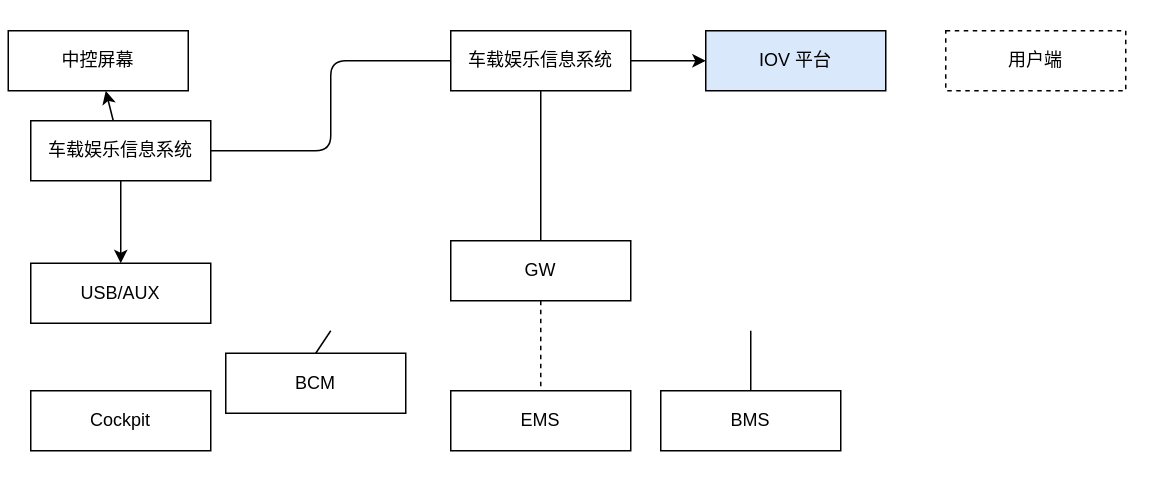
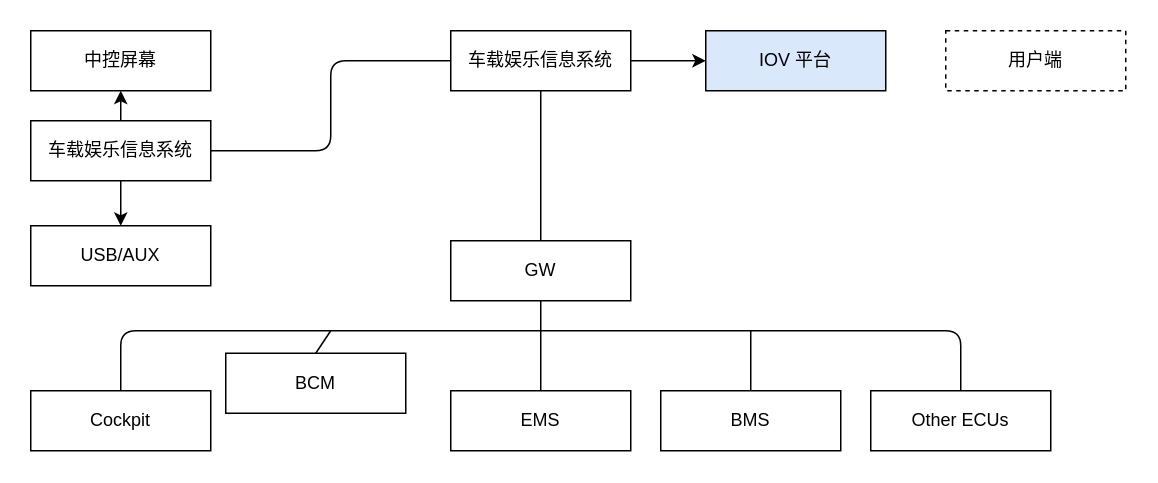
(98, 61) -> (121, 61)
(121, 293) -> (121, 256)
none -> (543, 331)
(541, 347) -> (541, 347)
none -> (961, 421)
